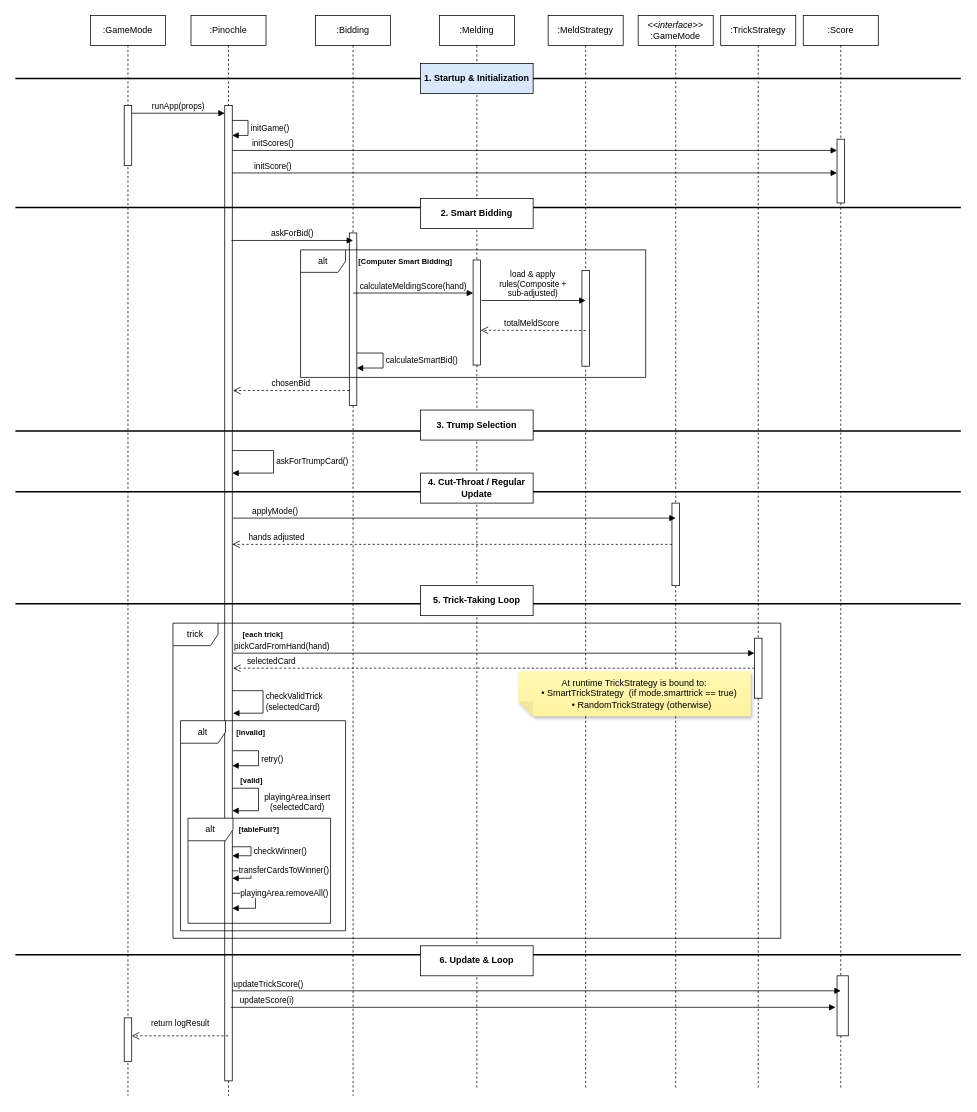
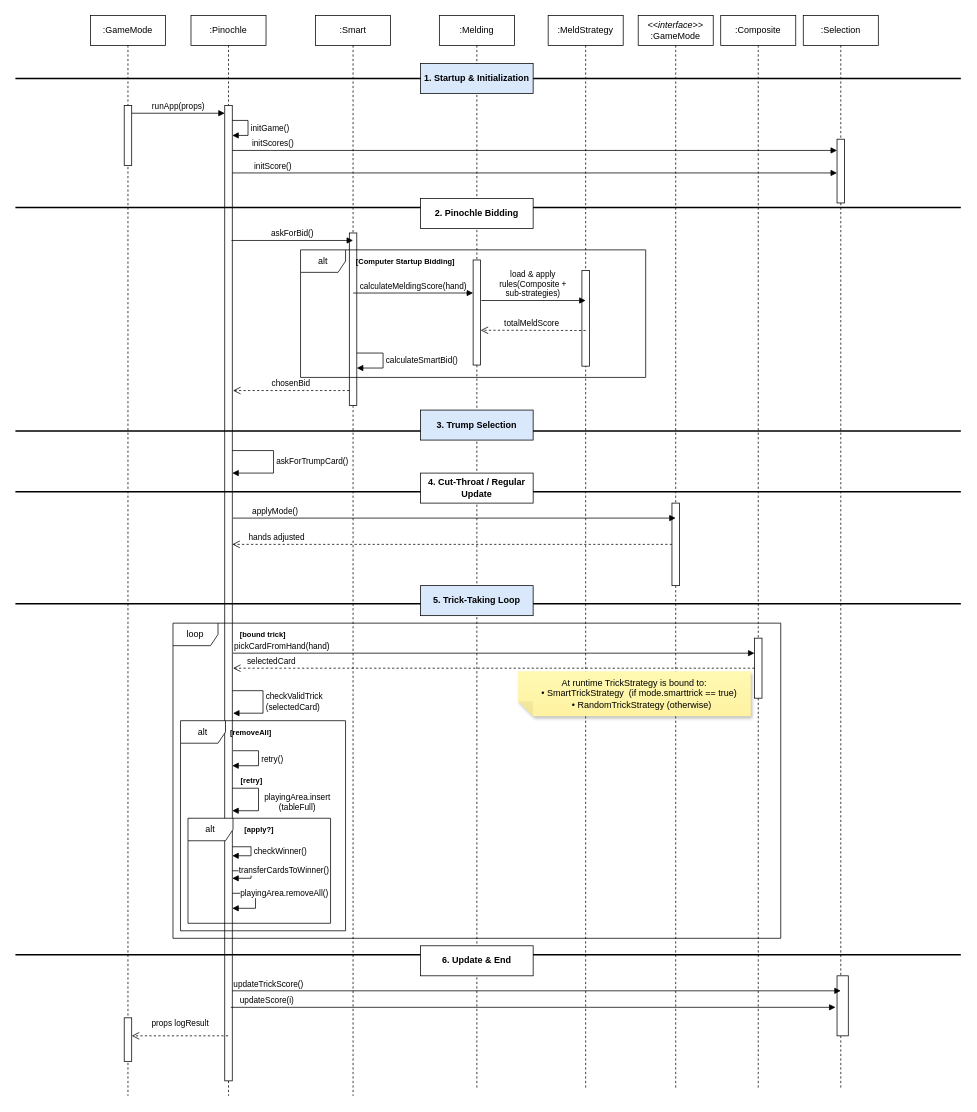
(353, 30) -> (353, 30)
(758, 30) -> (758, 30)
(840, 30) -> (840, 30)
(477, 213) -> (477, 213)
(405, 261) -> (405, 261)
(533, 284) -> (533, 284)
(477, 425) -> (477, 425)
(477, 600) -> (477, 600)
(195, 634) -> (195, 634)
(263, 634) -> (263, 634)
(251, 732) -> (251, 732)
(252, 780) -> (252, 780)
(297, 802) -> (297, 802)
(259, 829) -> (259, 829)
(477, 960) -> (477, 960)
(180, 1023) -> (180, 1023)
